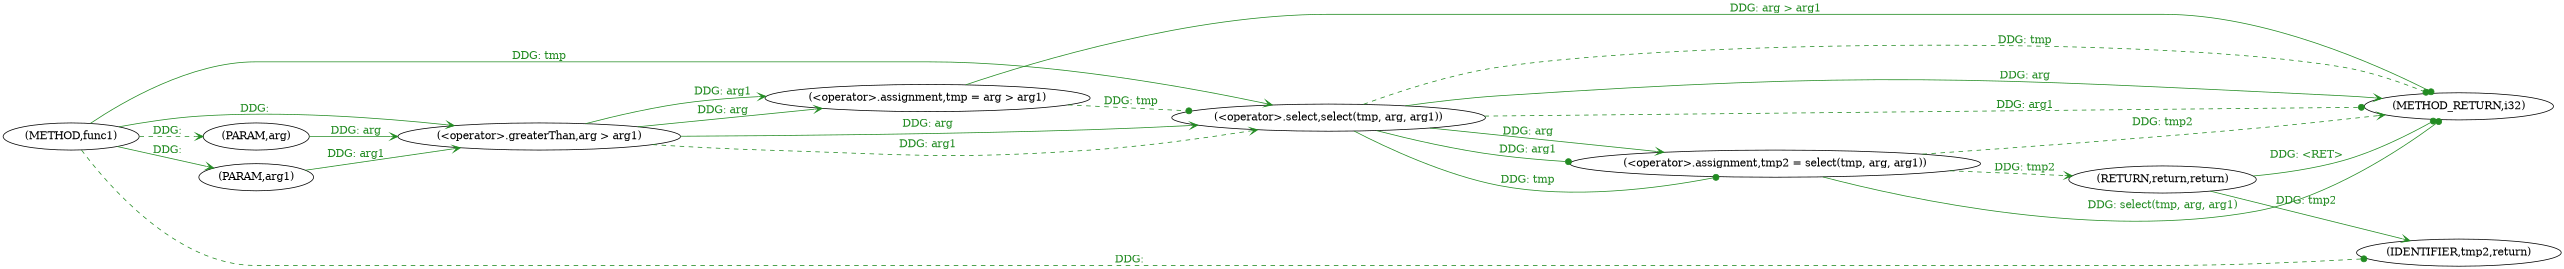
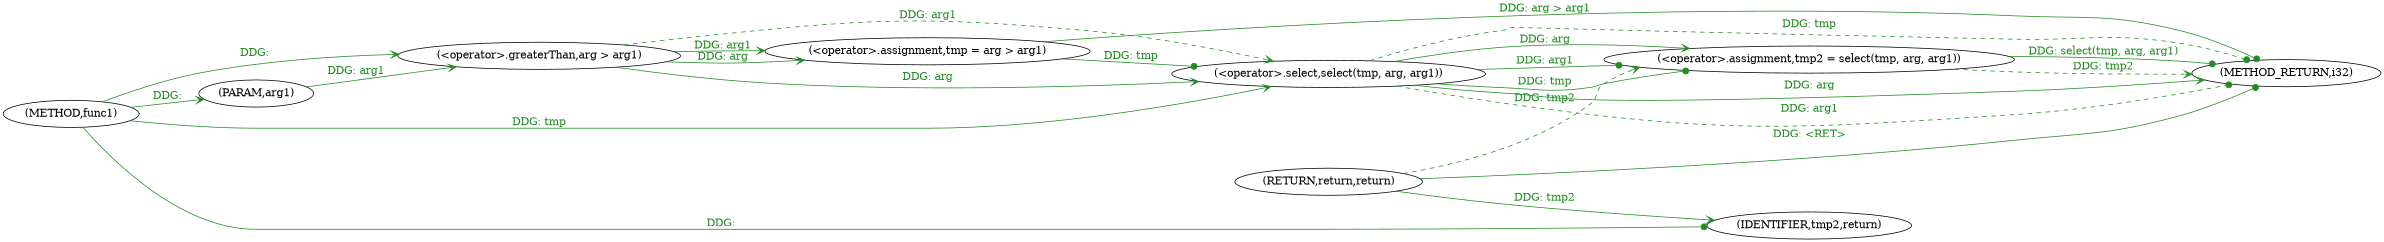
(1127, 108) -> (1127, 63)
(256, 137) -> none
(2007, 173) -> (1527, 139)
(1200, 265) -> (875, 229)
